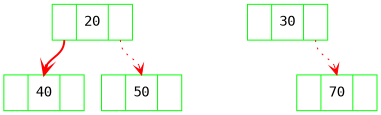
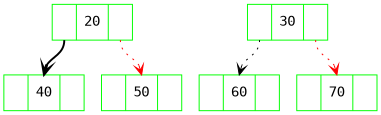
(58, 54) -> (58, 54)
none -> (239, 93)
